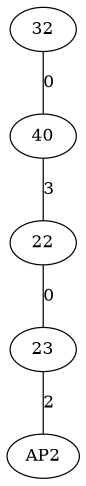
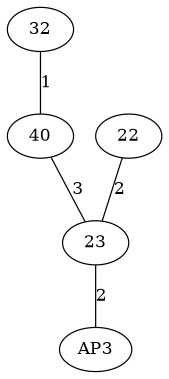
(49, 83) -> (47, 83)
(43, 189) -> (68, 190)
(49, 296) -> (120, 189)
(43, 456) -> (96, 350)
